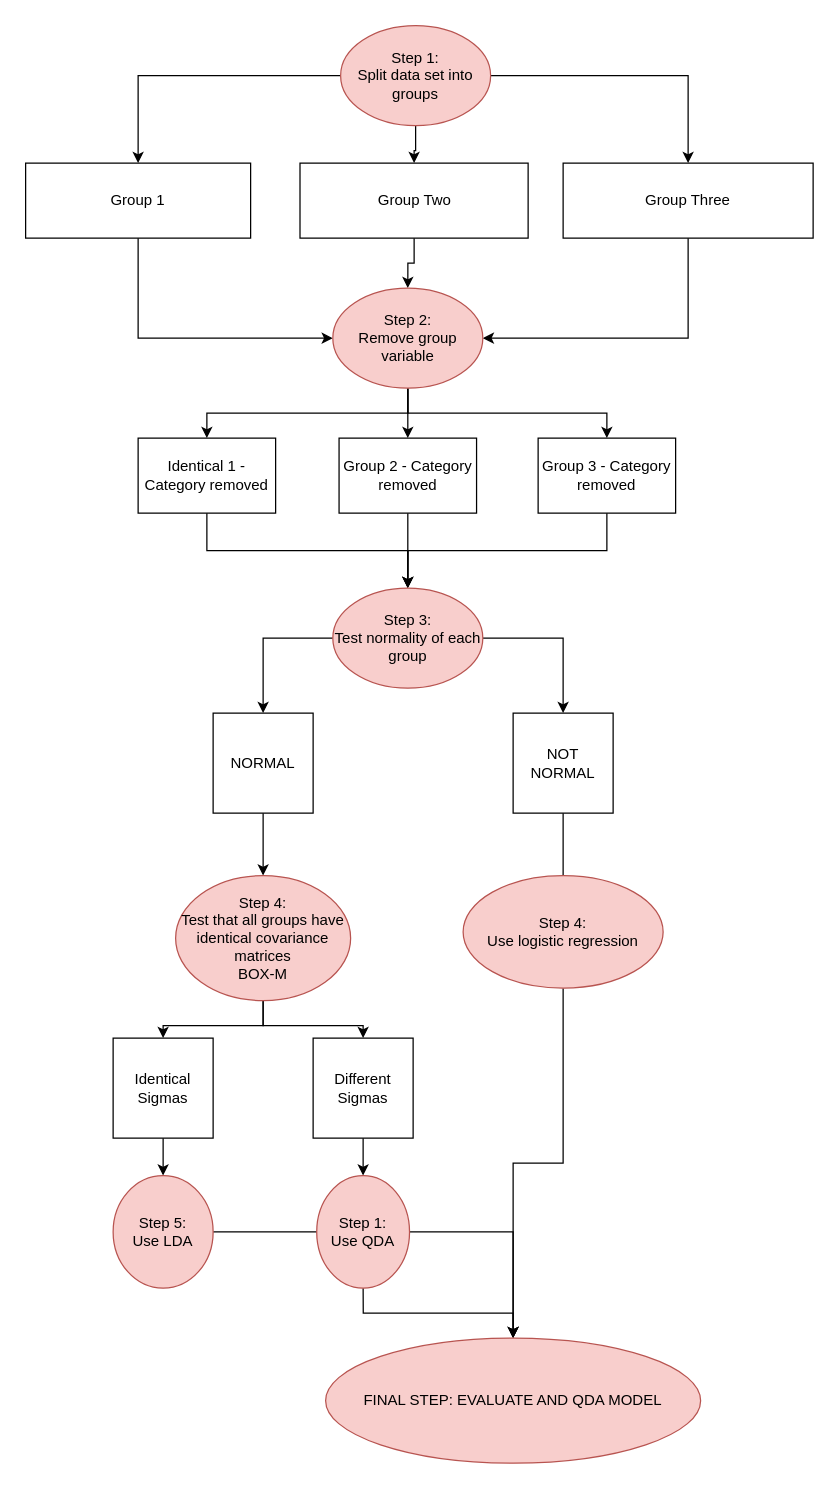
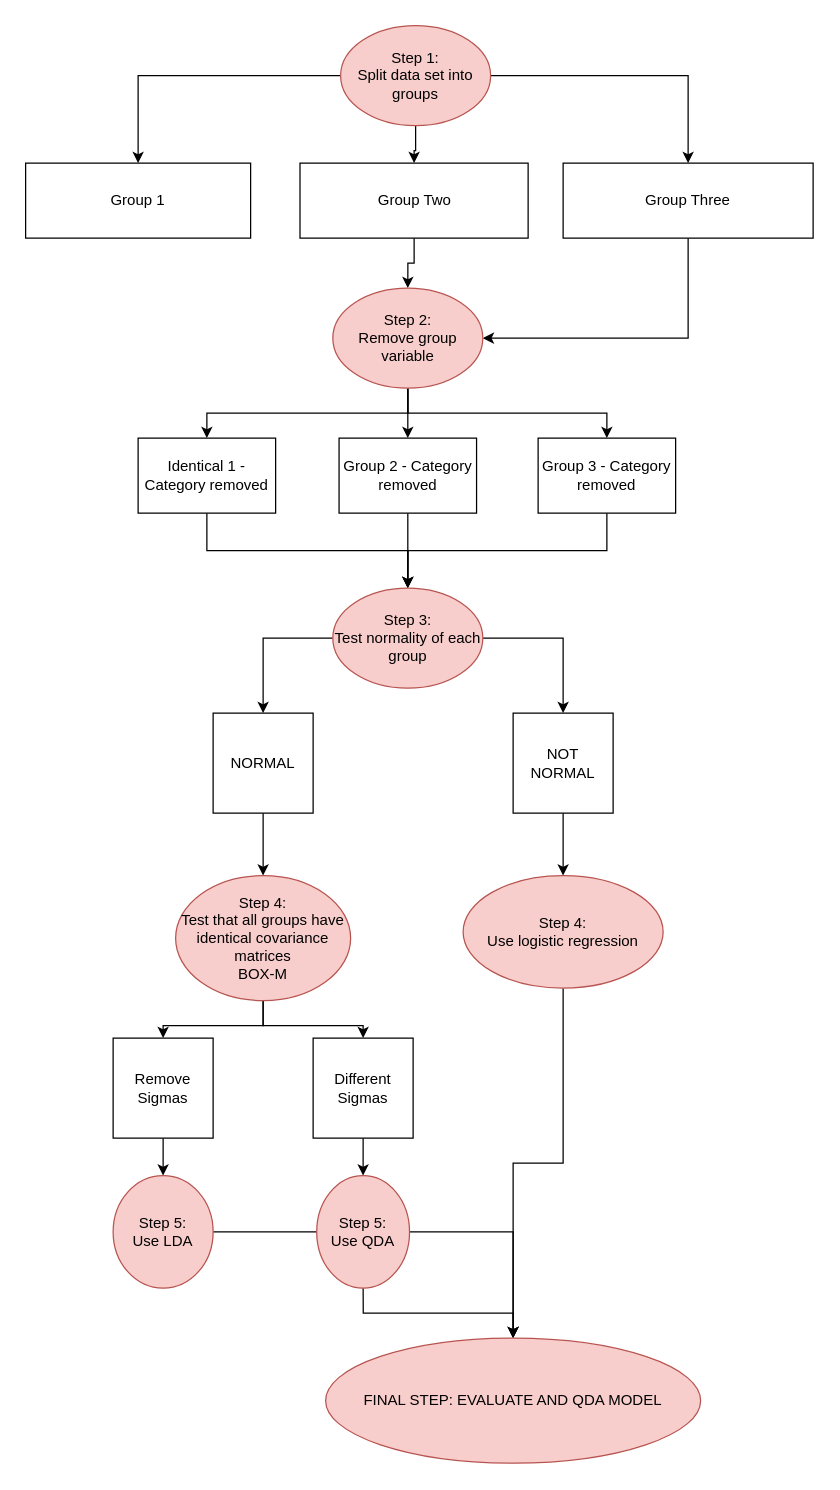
(181, 338) -> none
(563, 869) -> (563, 866)
(163, 1088) -> (163, 1088)
(363, 1232) -> (363, 1232)
